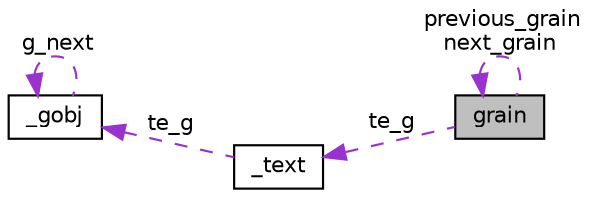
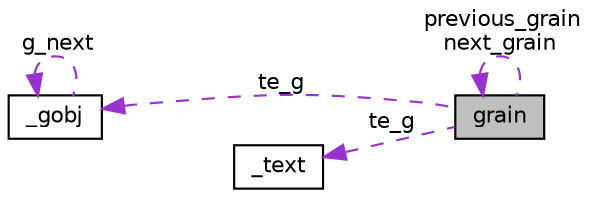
(179, 145) -> (290, 95)
